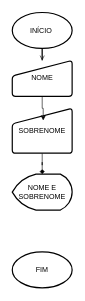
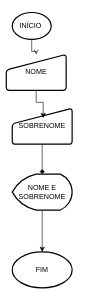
(42, 30) -> (32, 26)
(42, 78) -> (36, 72)
(42, 131) -> (42, 126)
none -> (42, 246)
